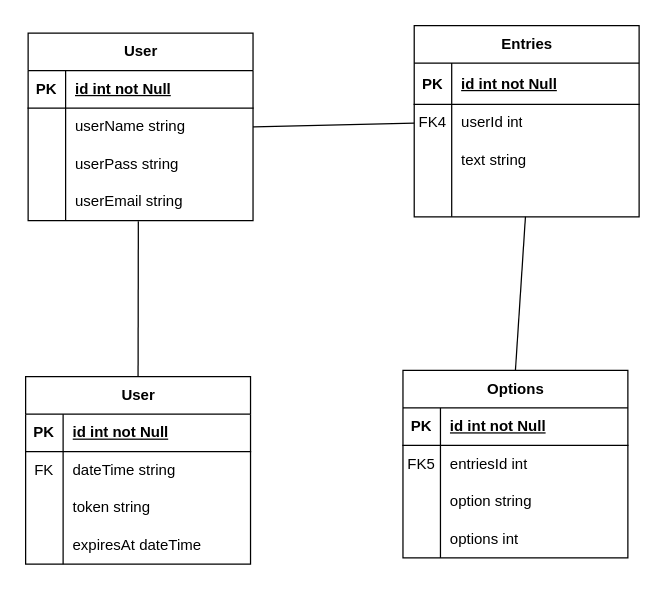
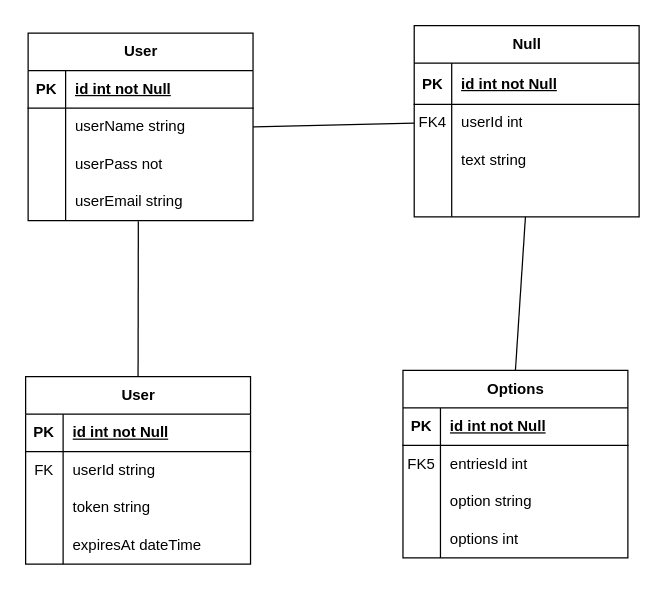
(528, 44) -> (528, 44)
(135, 164) -> (124, 164)
(130, 471) -> (124, 471)
